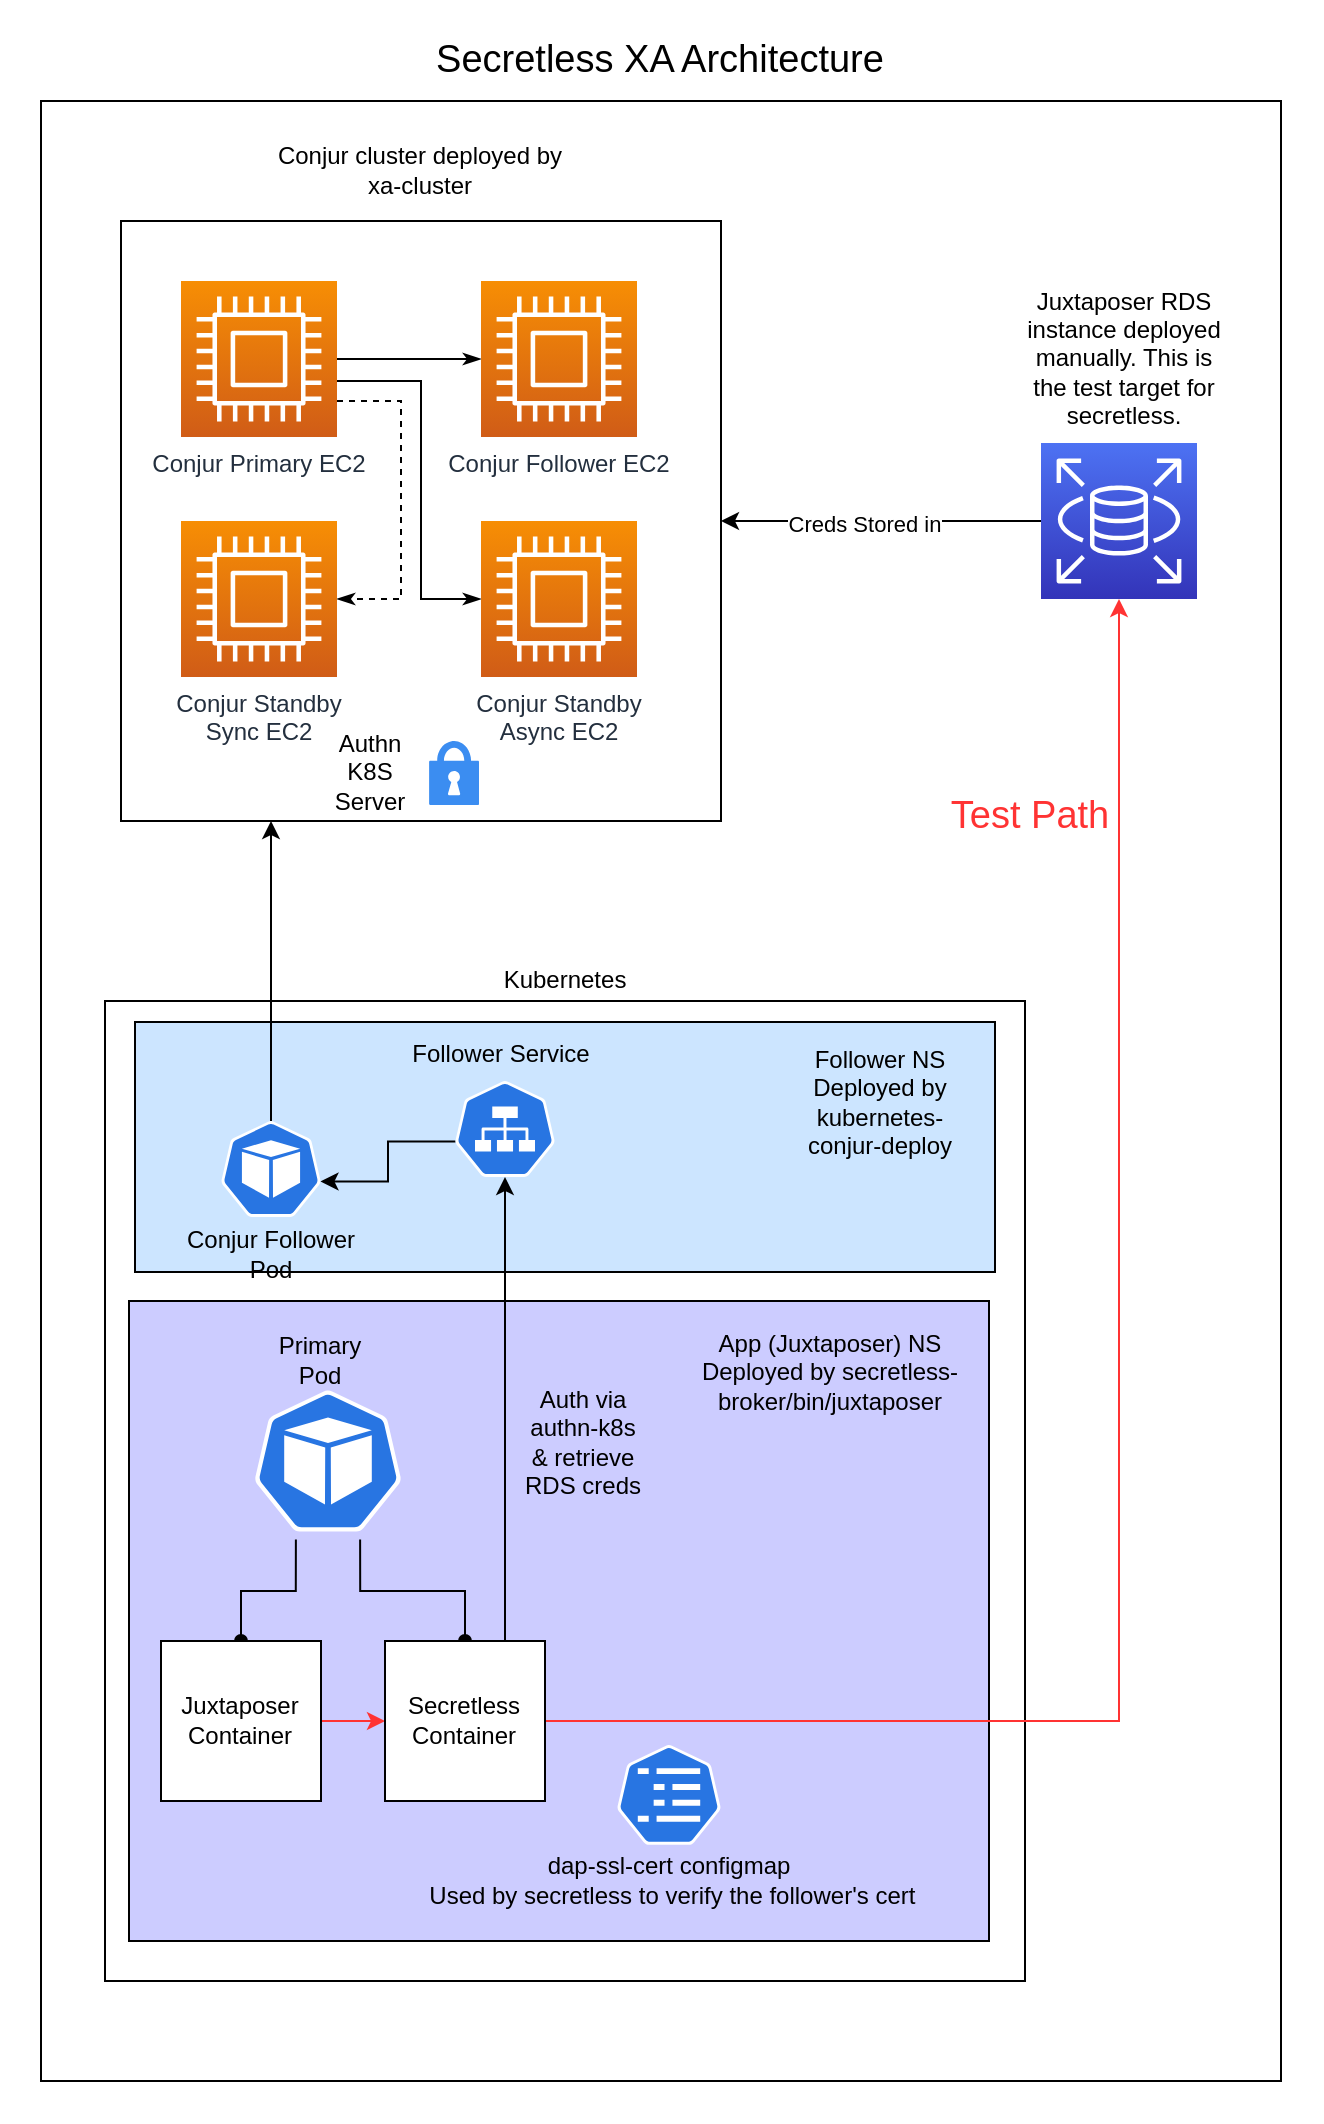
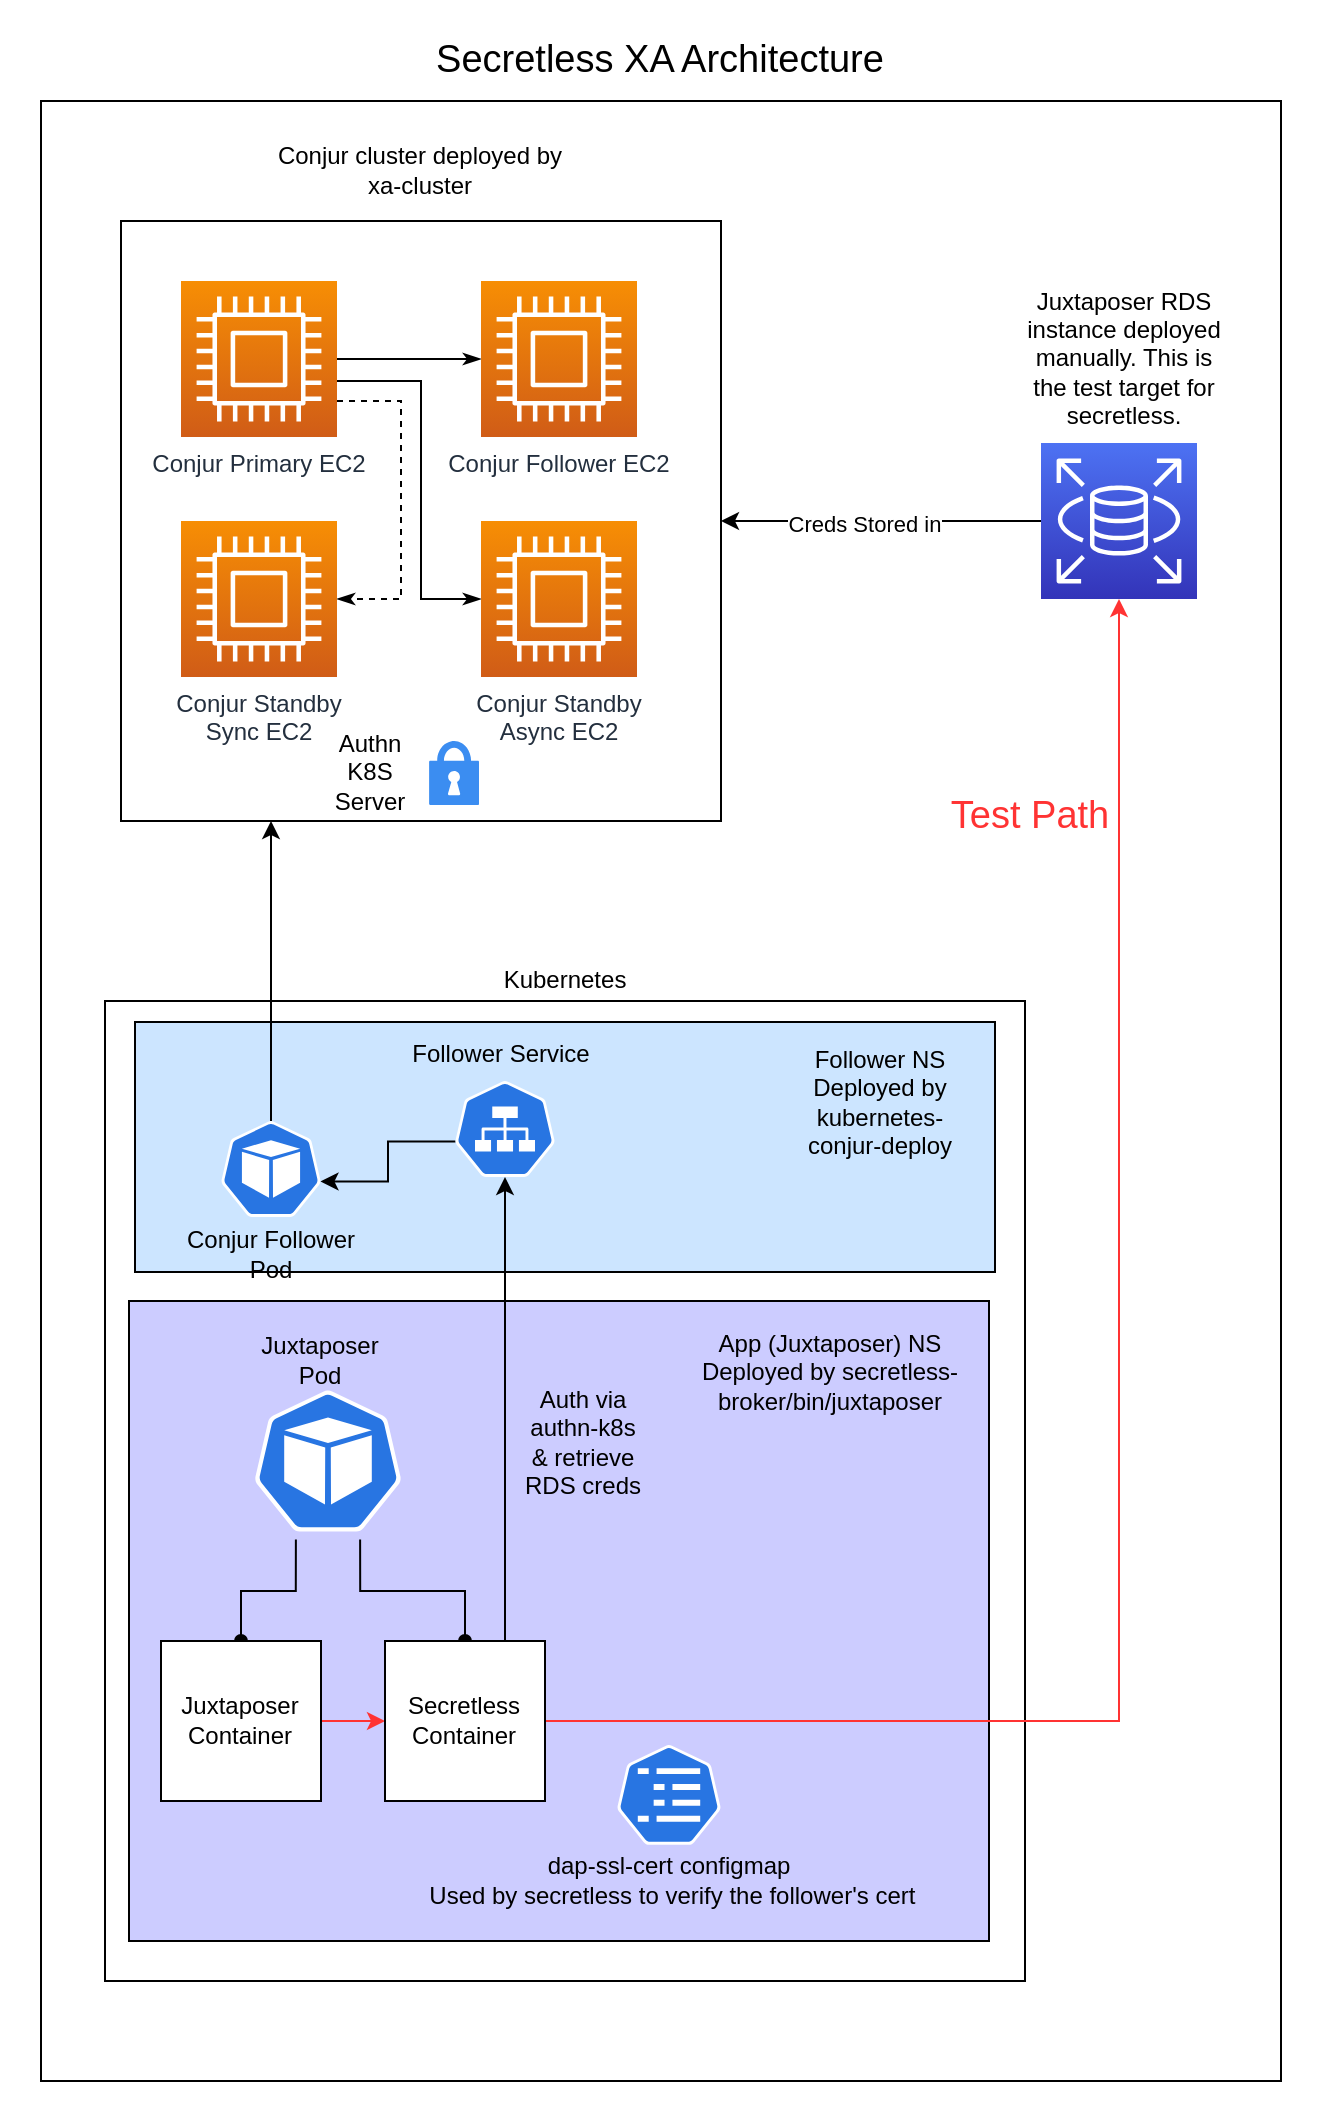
(321, 1361) -> (321, 1361)
